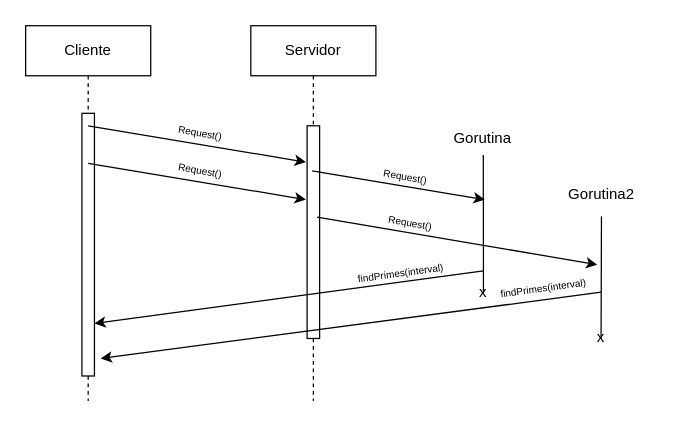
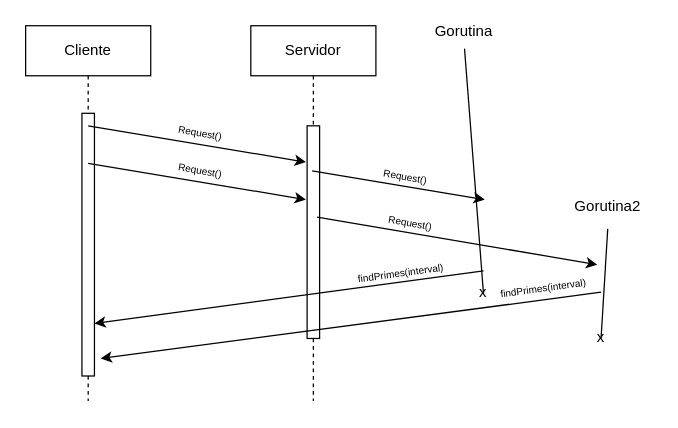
(482, 138) -> (463, 32)
(601, 194) -> (607, 207)
